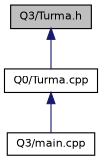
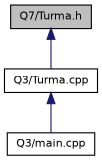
(51, 17) -> (51, 17)
(51, 81) -> (51, 81)
